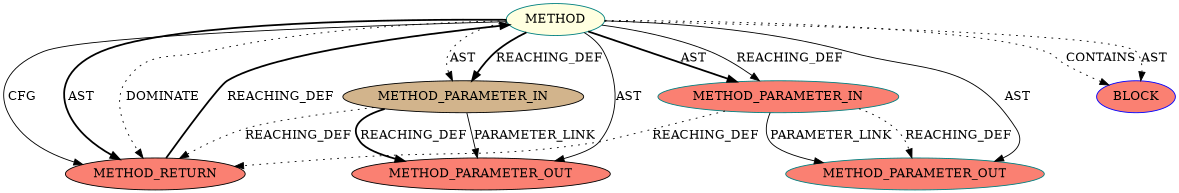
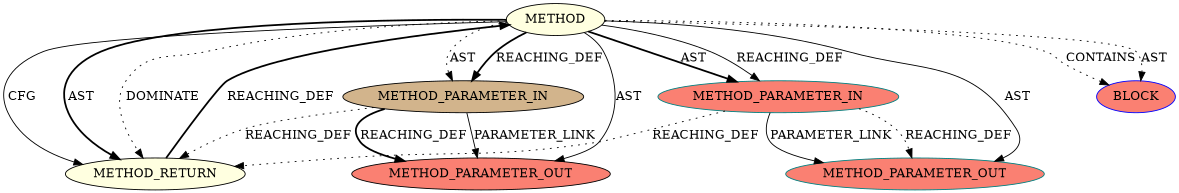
(556, 20) -> (556, 20)
(155, 174) -> (155, 174)
